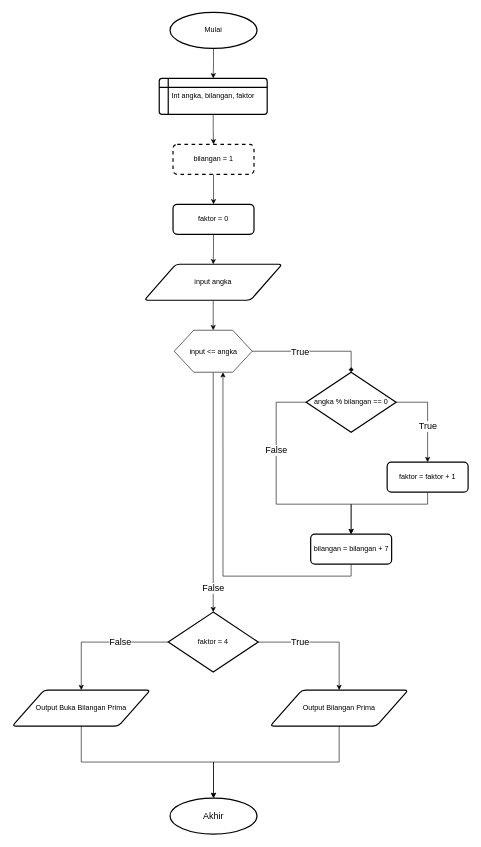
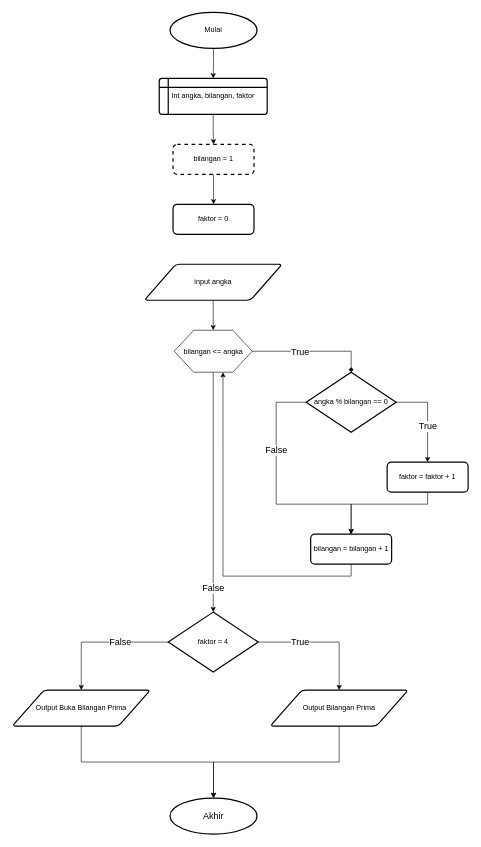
(214, 247) -> none
(214, 351) -> (214, 351)
(352, 549) -> (352, 549)
